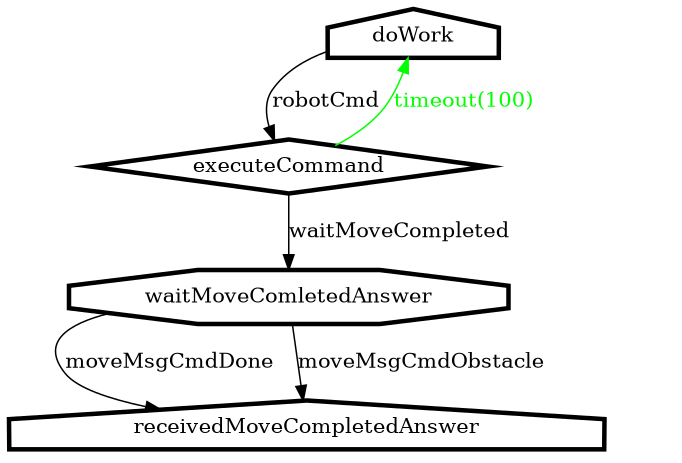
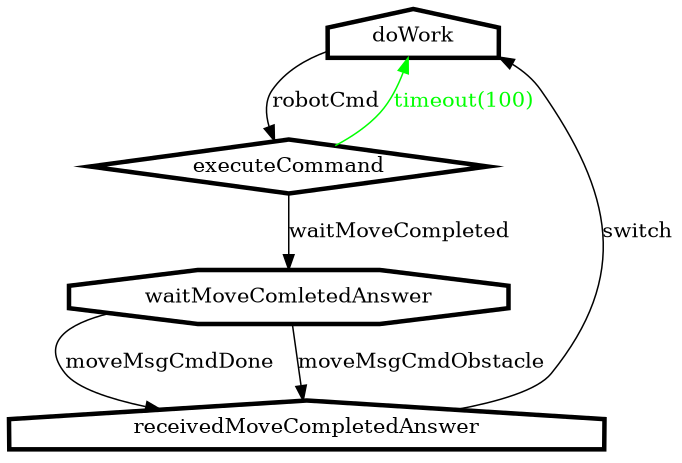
none -> (602, 264)
